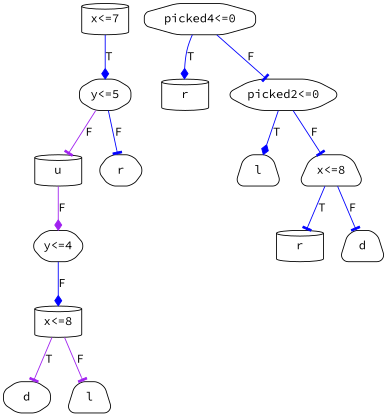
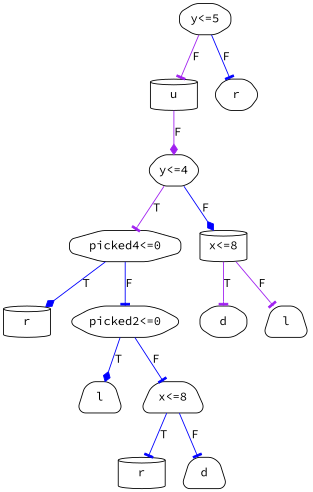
(105, 19) -> none
none -> (151, 206)
